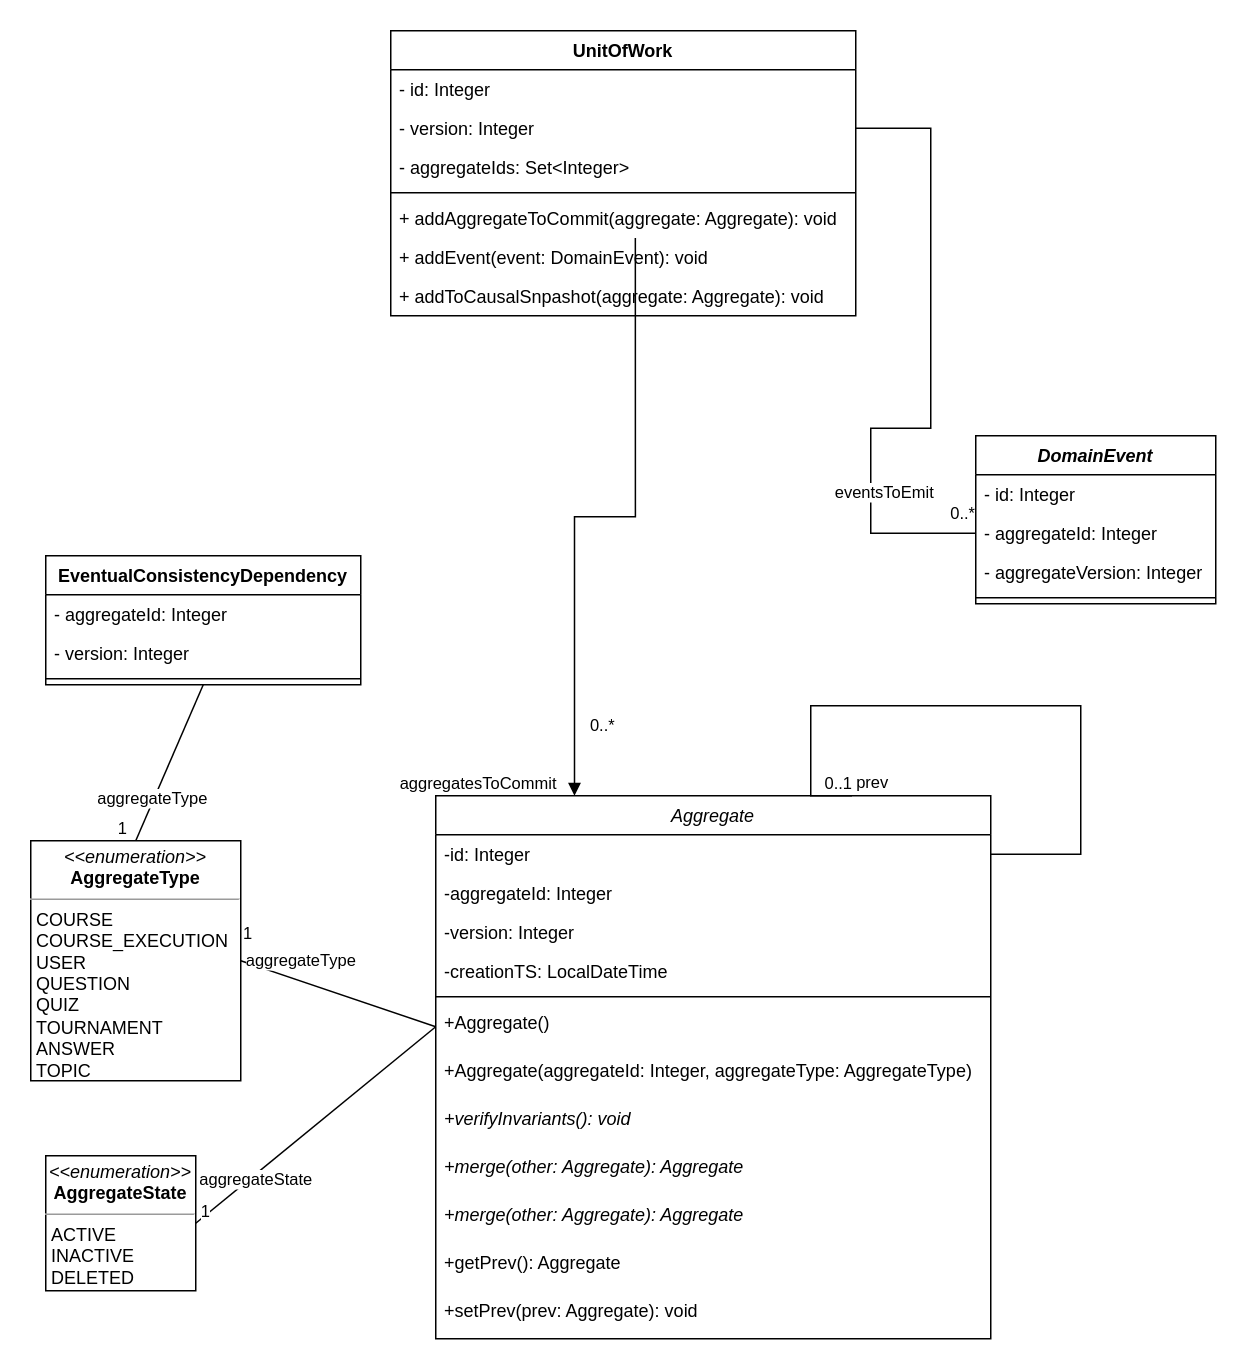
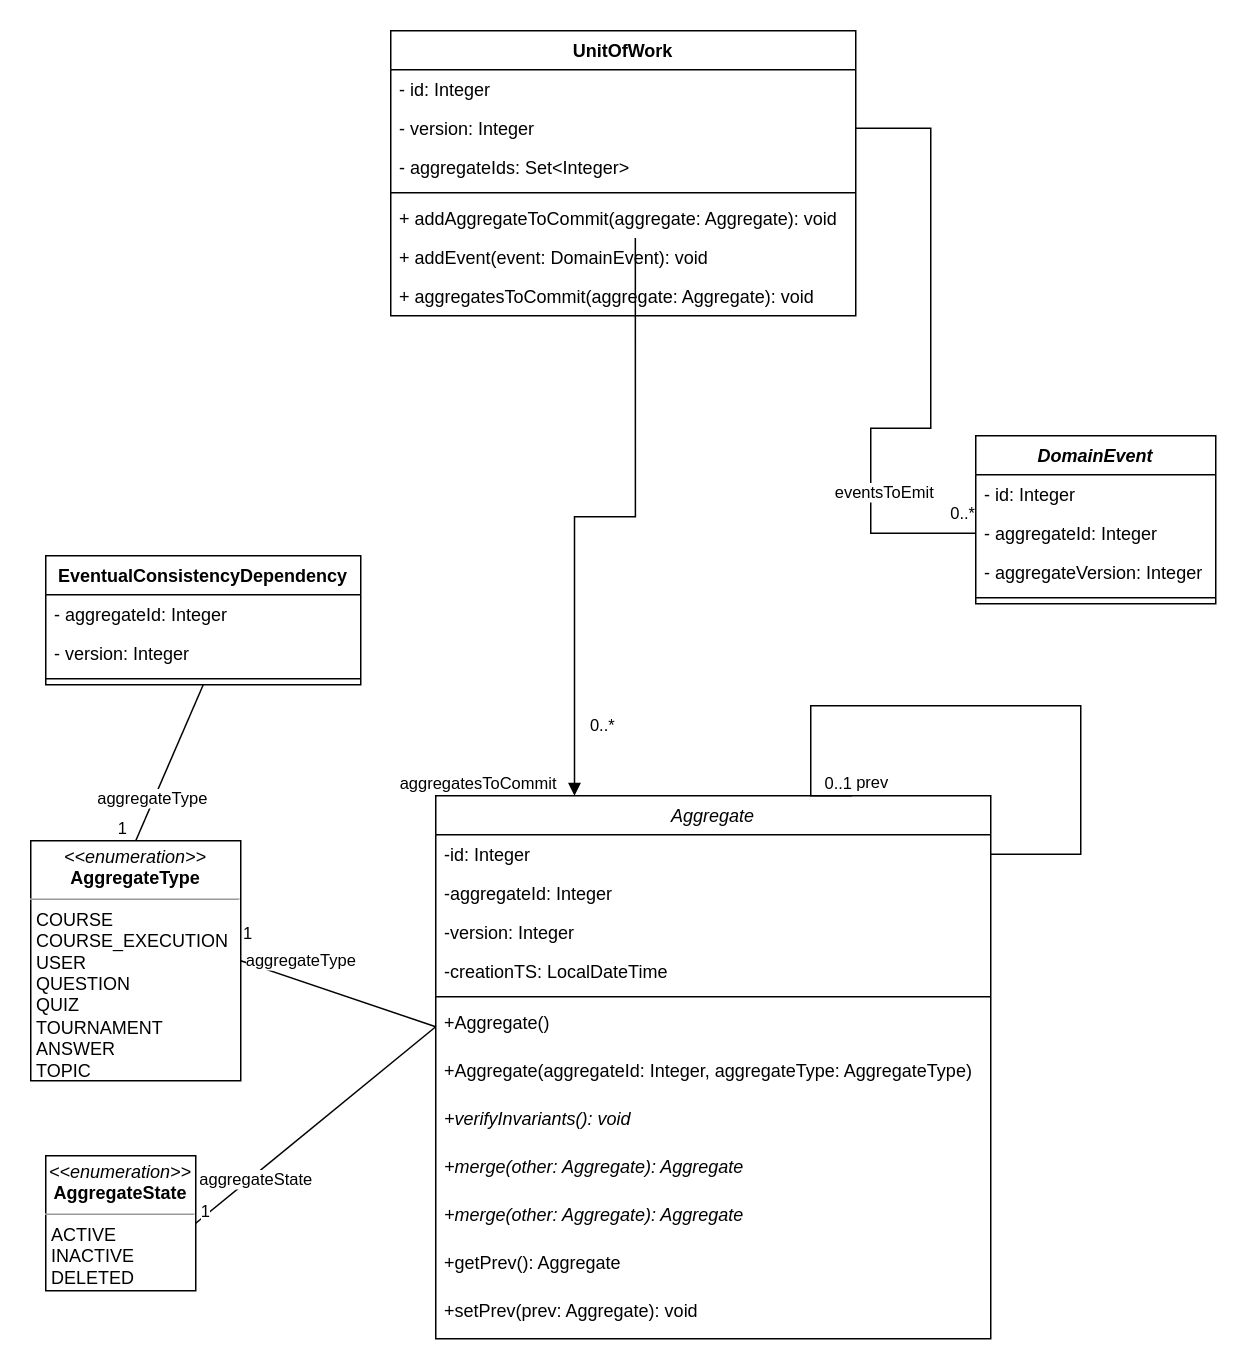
(630, 297) -> (625, 297)
